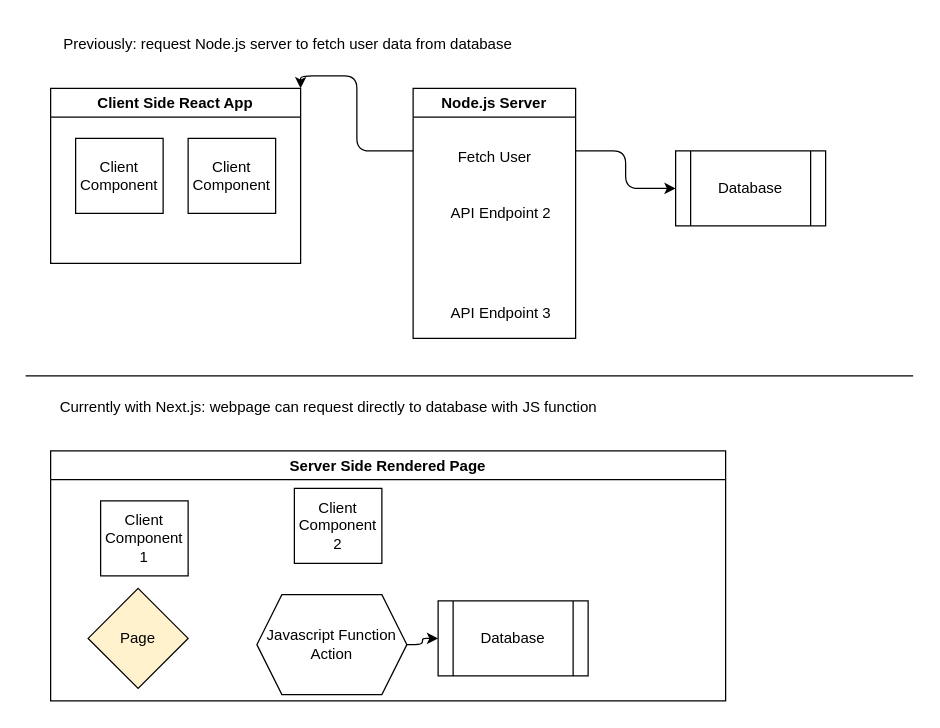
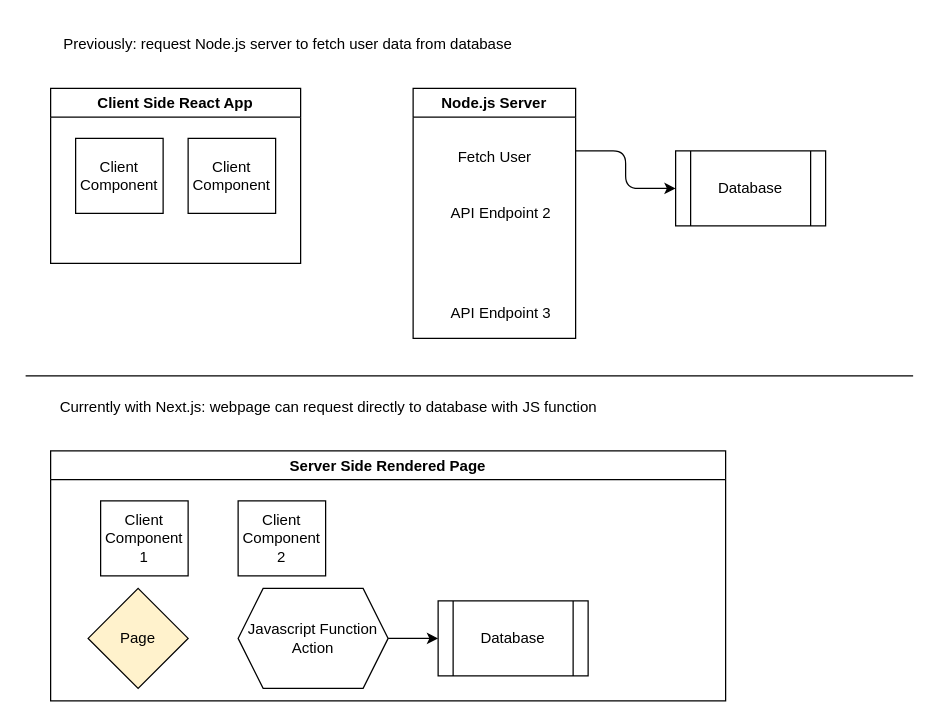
(357, 111) -> none
(338, 526) -> (282, 538)
(332, 644) -> (313, 638)
